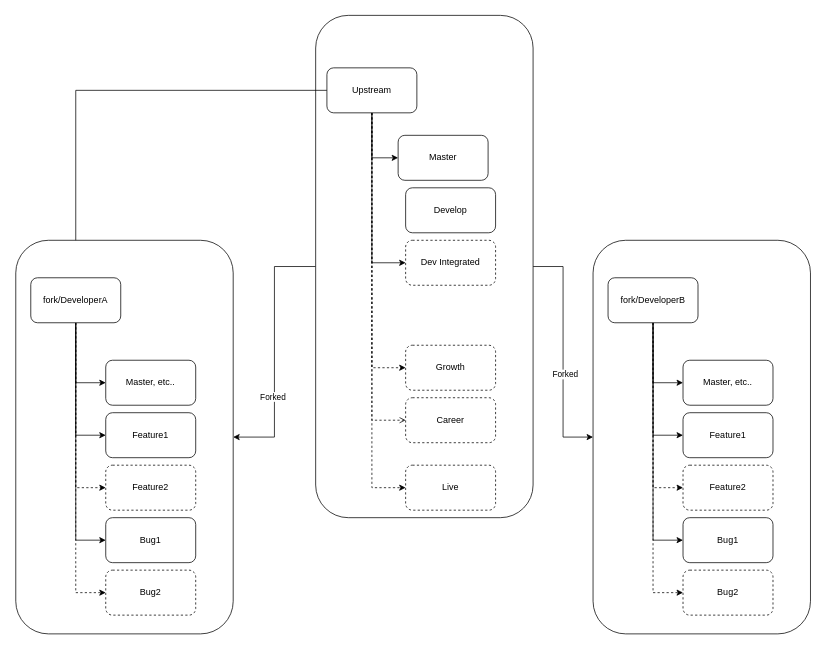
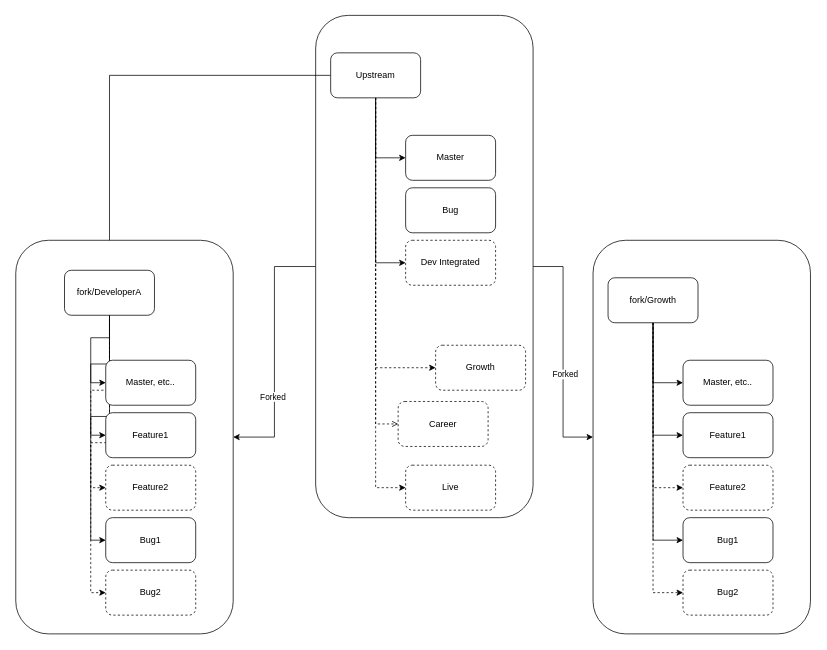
(372, 90) -> (375, 75)
(443, 158) -> (450, 158)
(450, 210) -> (450, 210)
(75, 300) -> (109, 293)
(653, 300) -> (653, 300)
(450, 368) -> (480, 368)
(450, 420) -> (443, 424)
